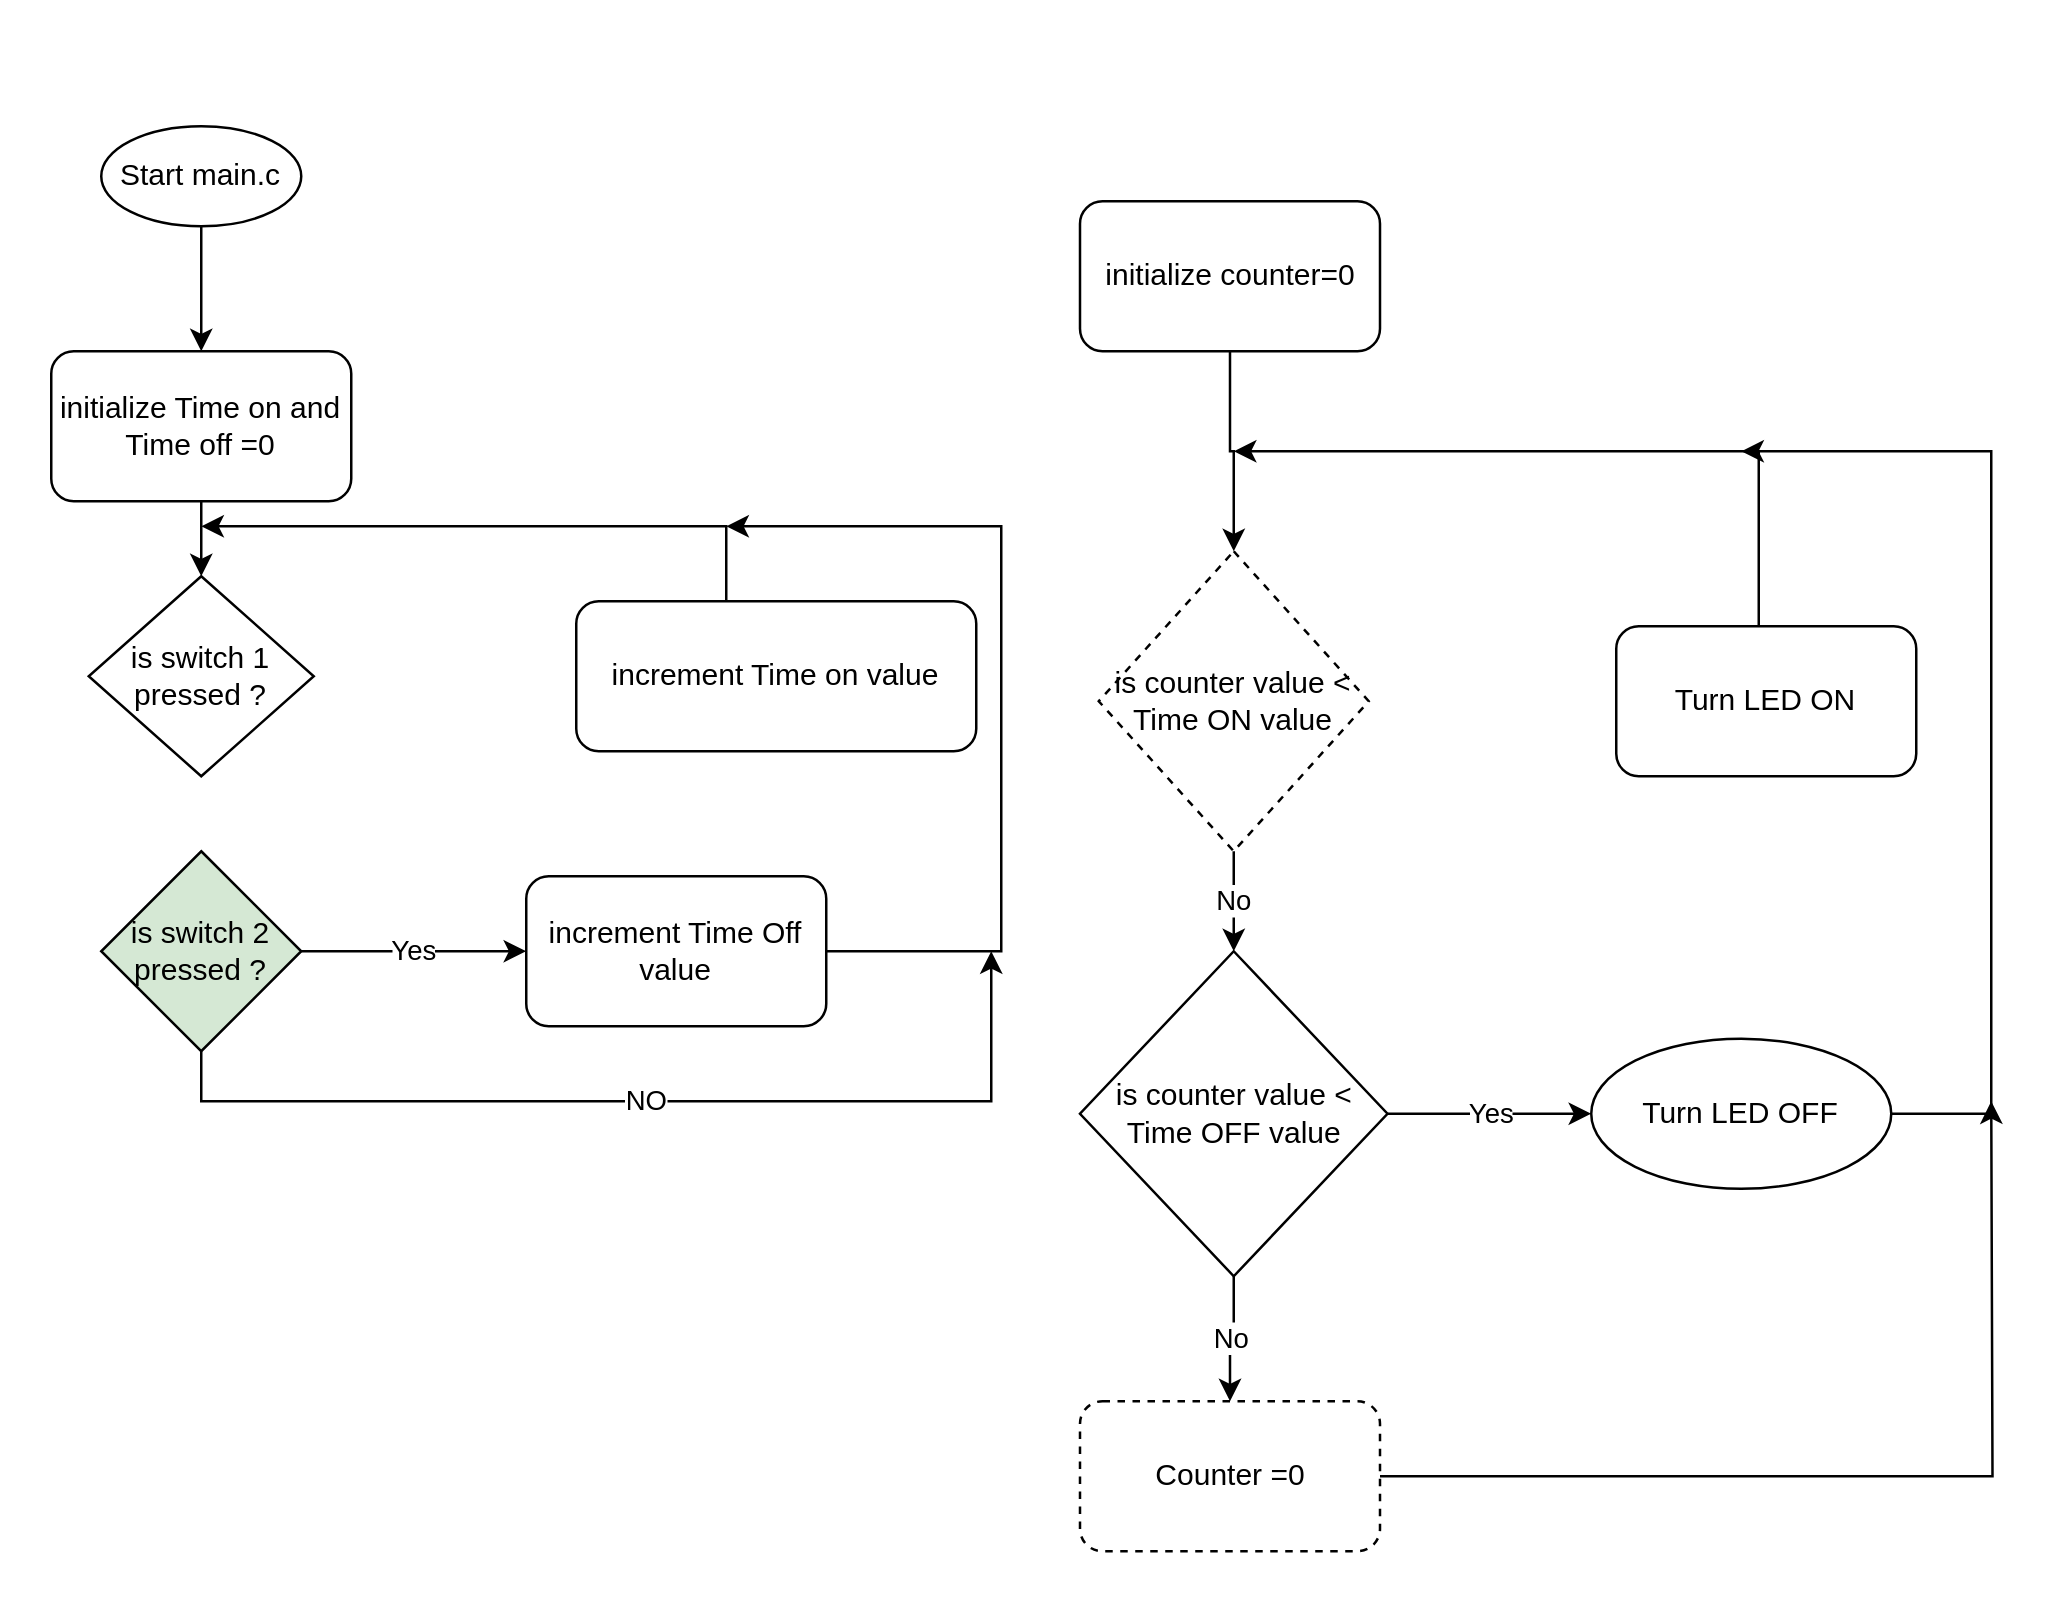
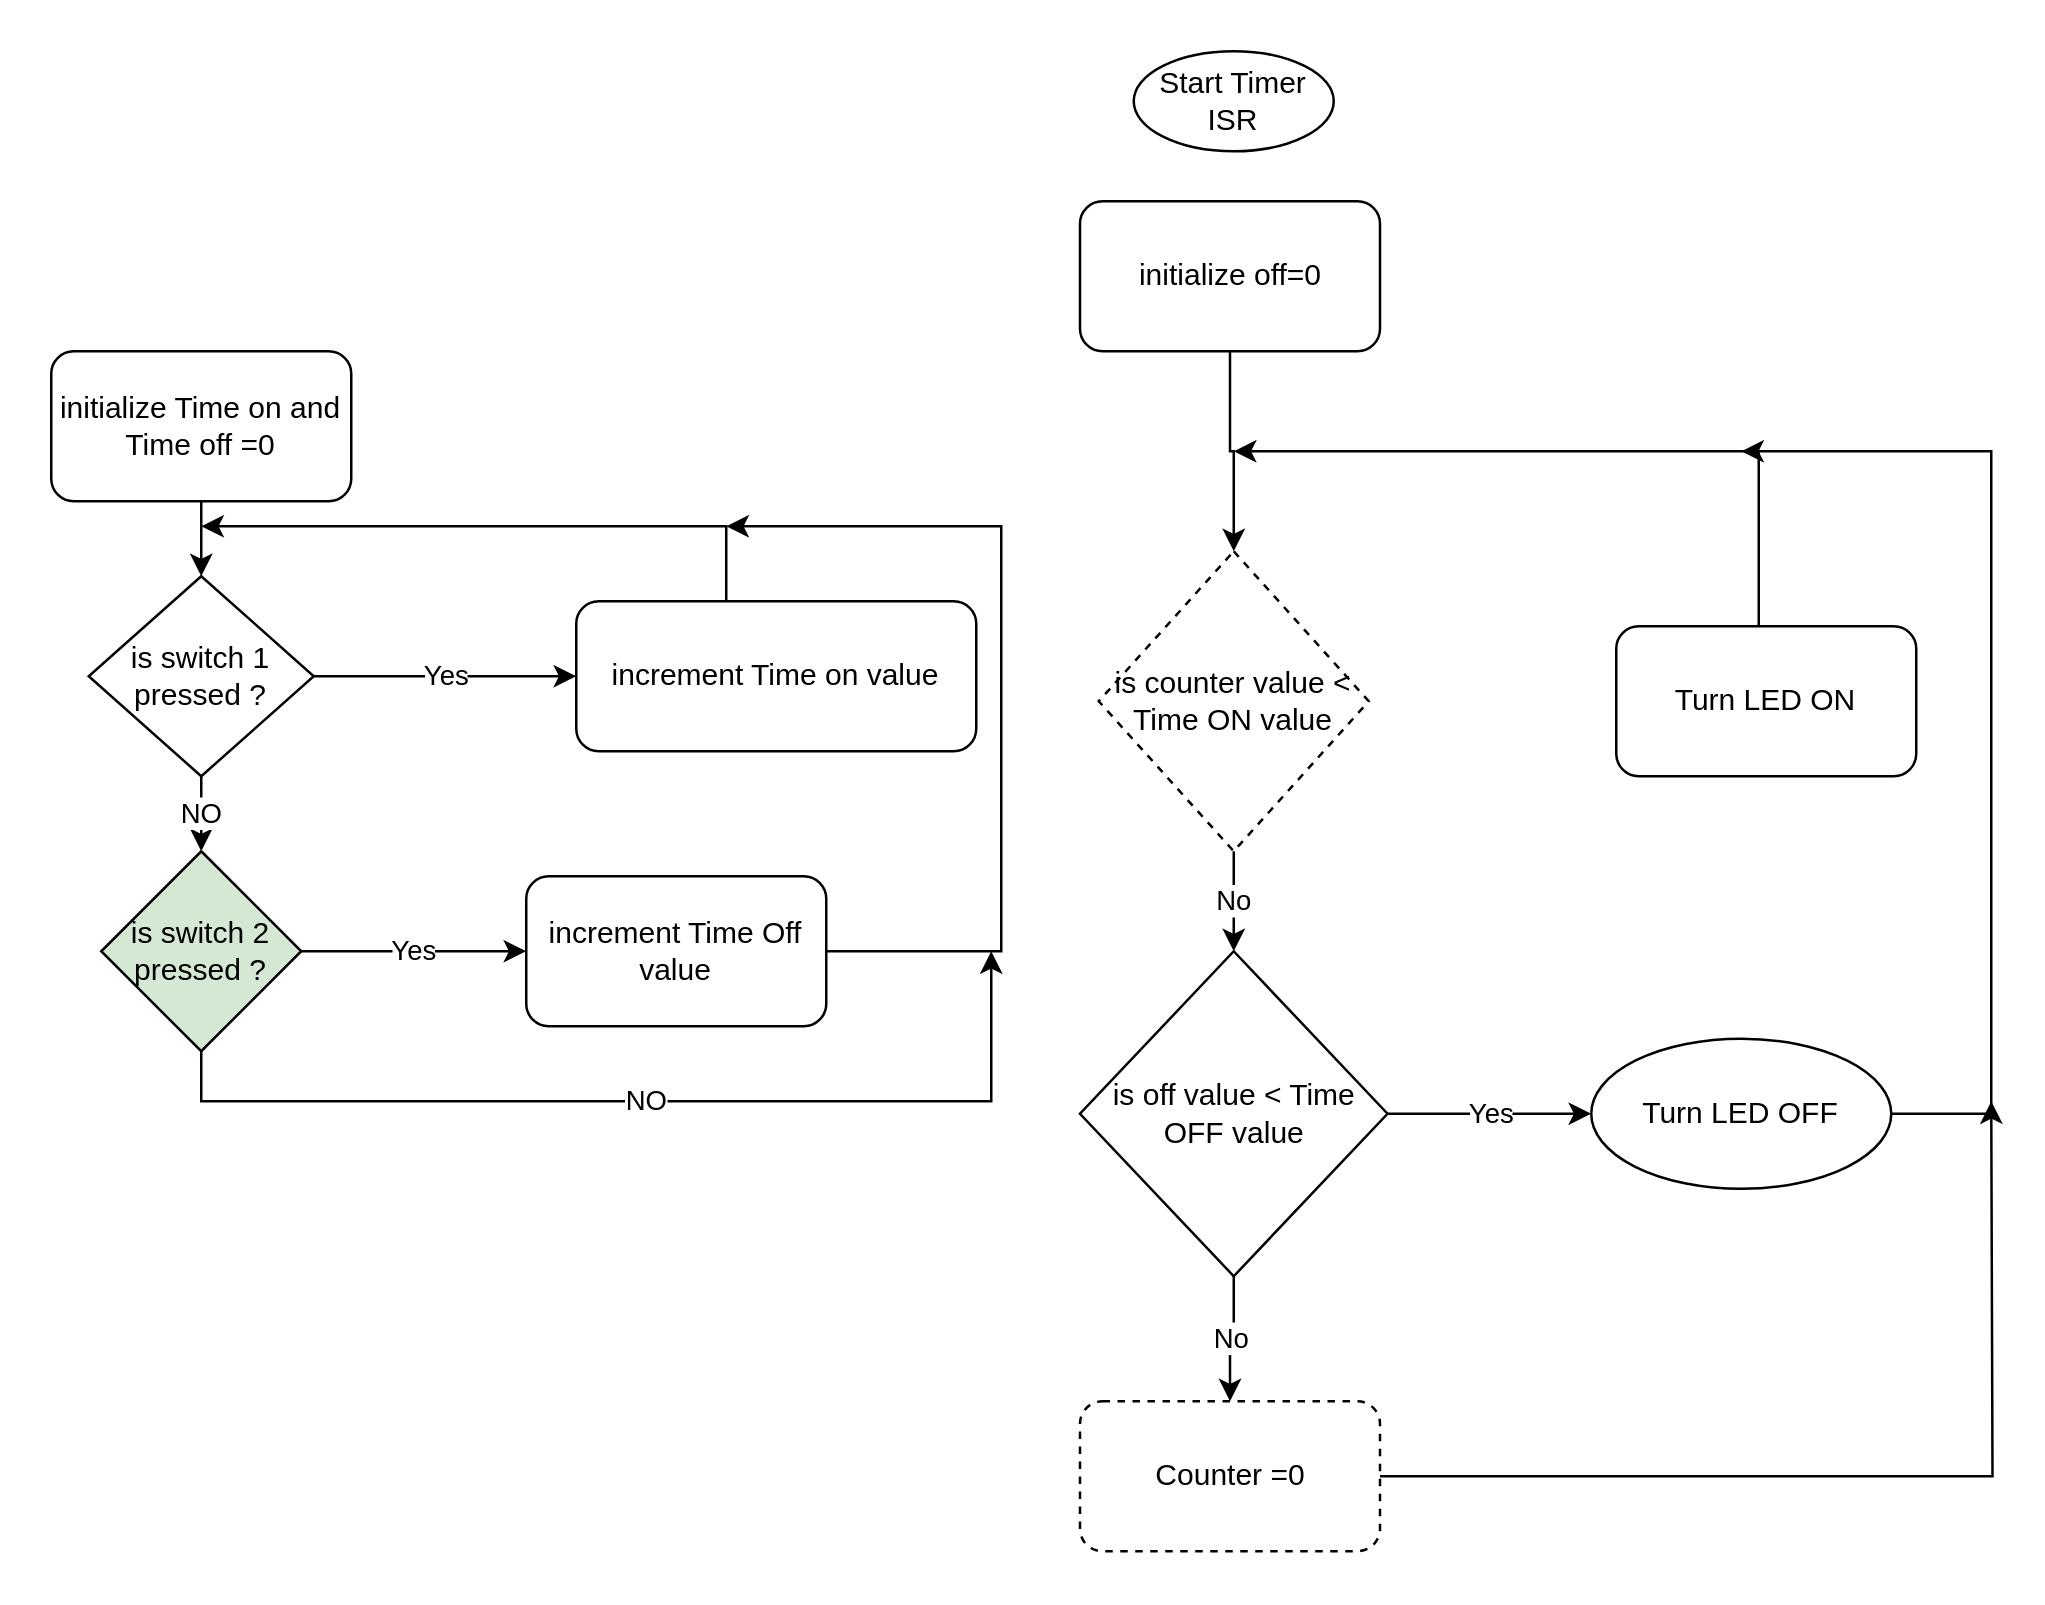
none -> (1234, 101)
(201, 176) -> none
(1231, 276) -> (1231, 276)
(201, 280) -> none
none -> (437, 676)
none -> (201, 798)
(1235, 1114) -> (1235, 1114)
